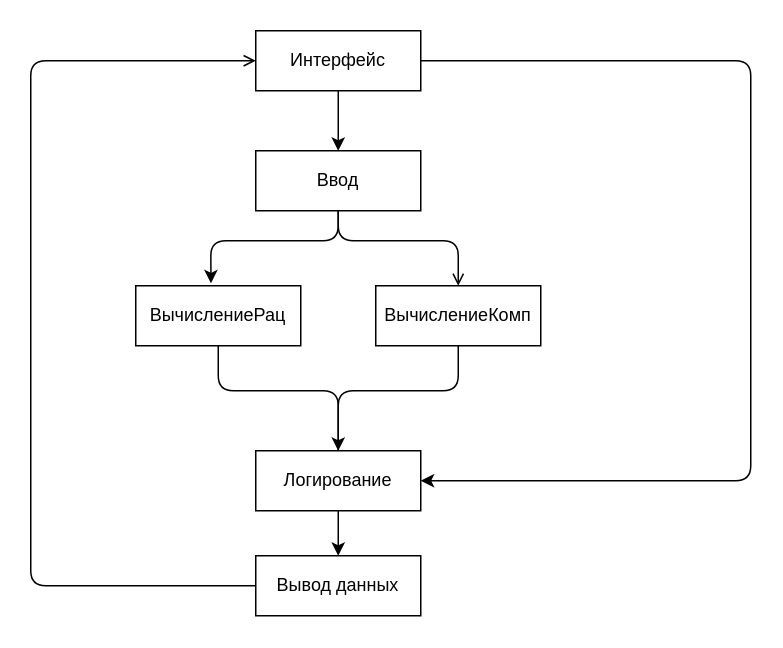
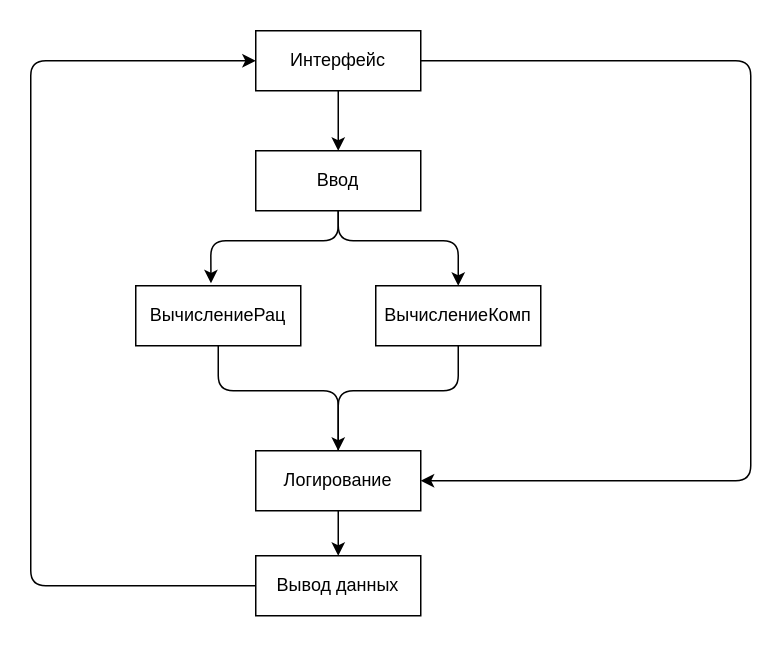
(246, 61) -> (244, 61)
(458, 276) -> (458, 274)
